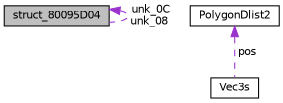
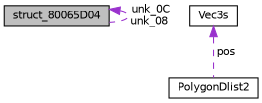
(57, 16) -> (57, 16)
(235, 57) -> (214, 57)
